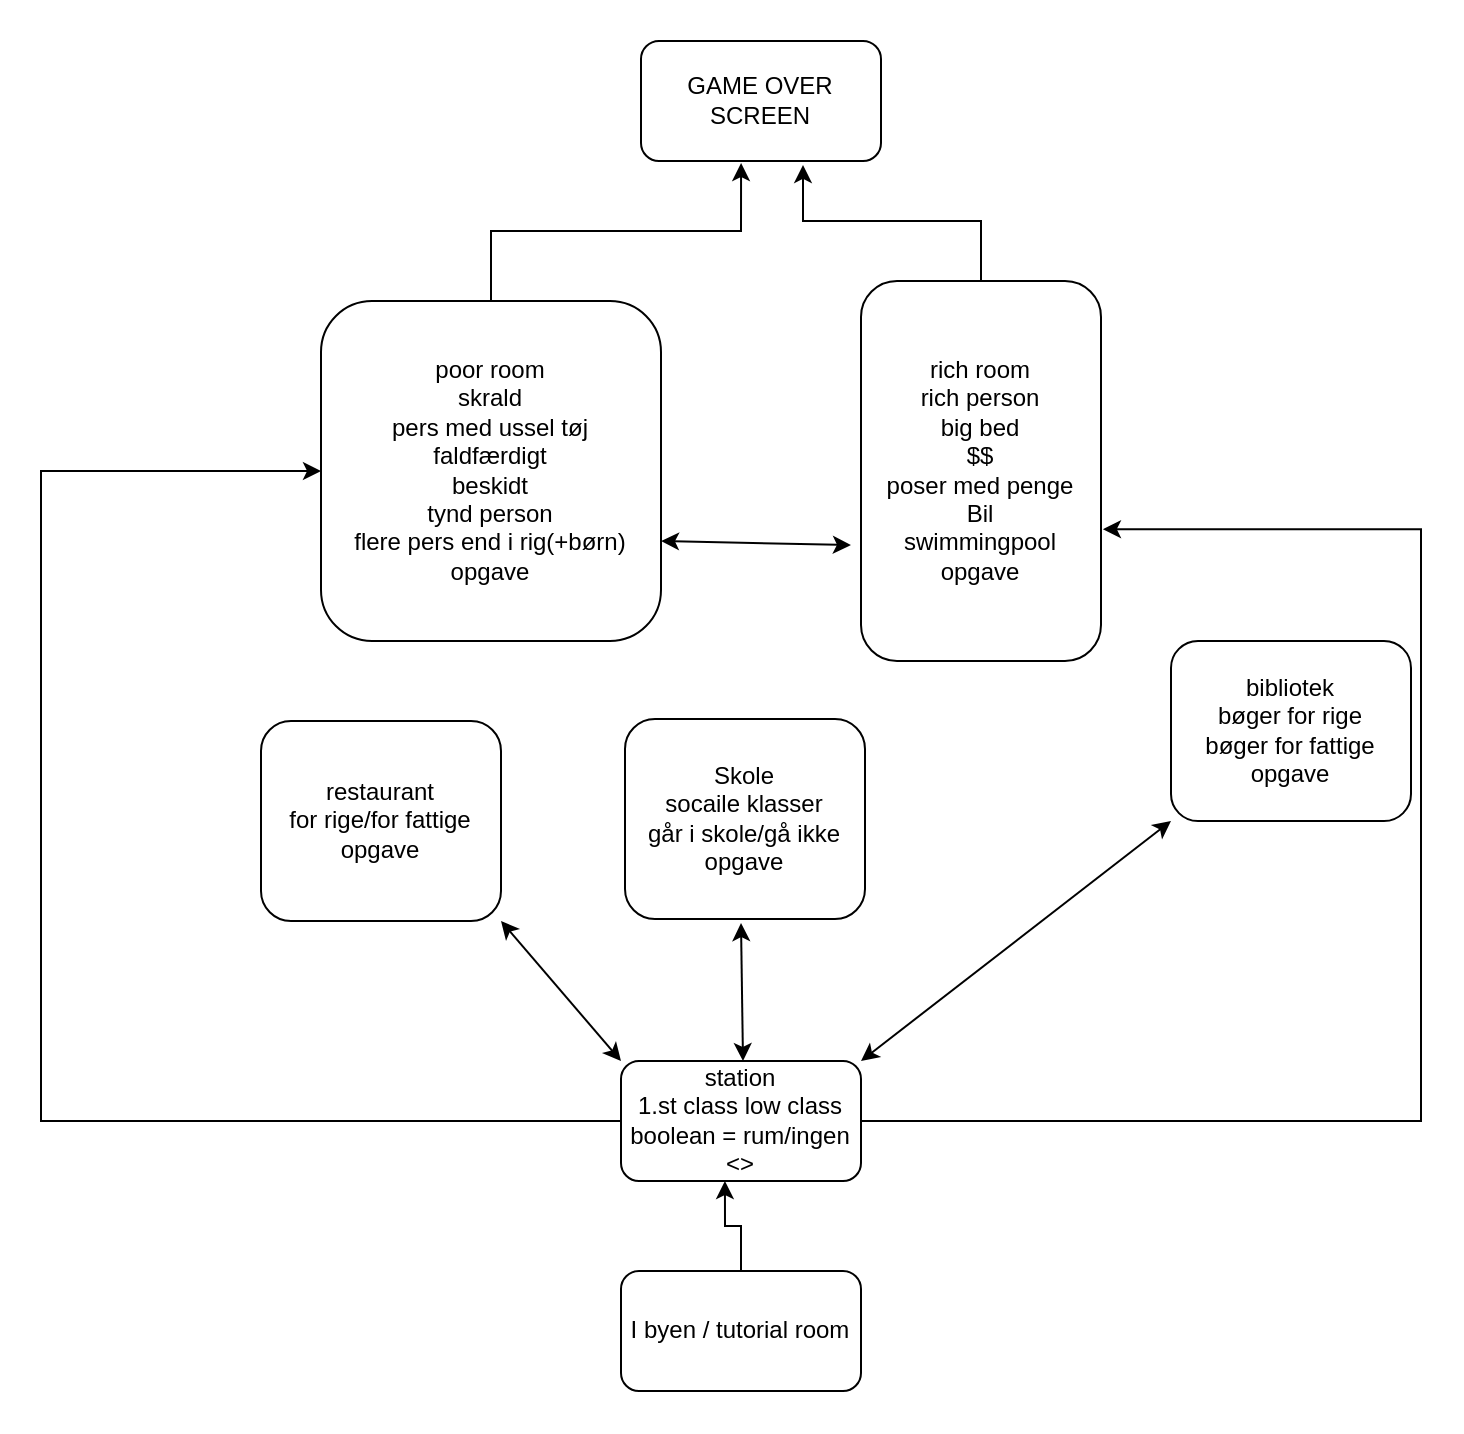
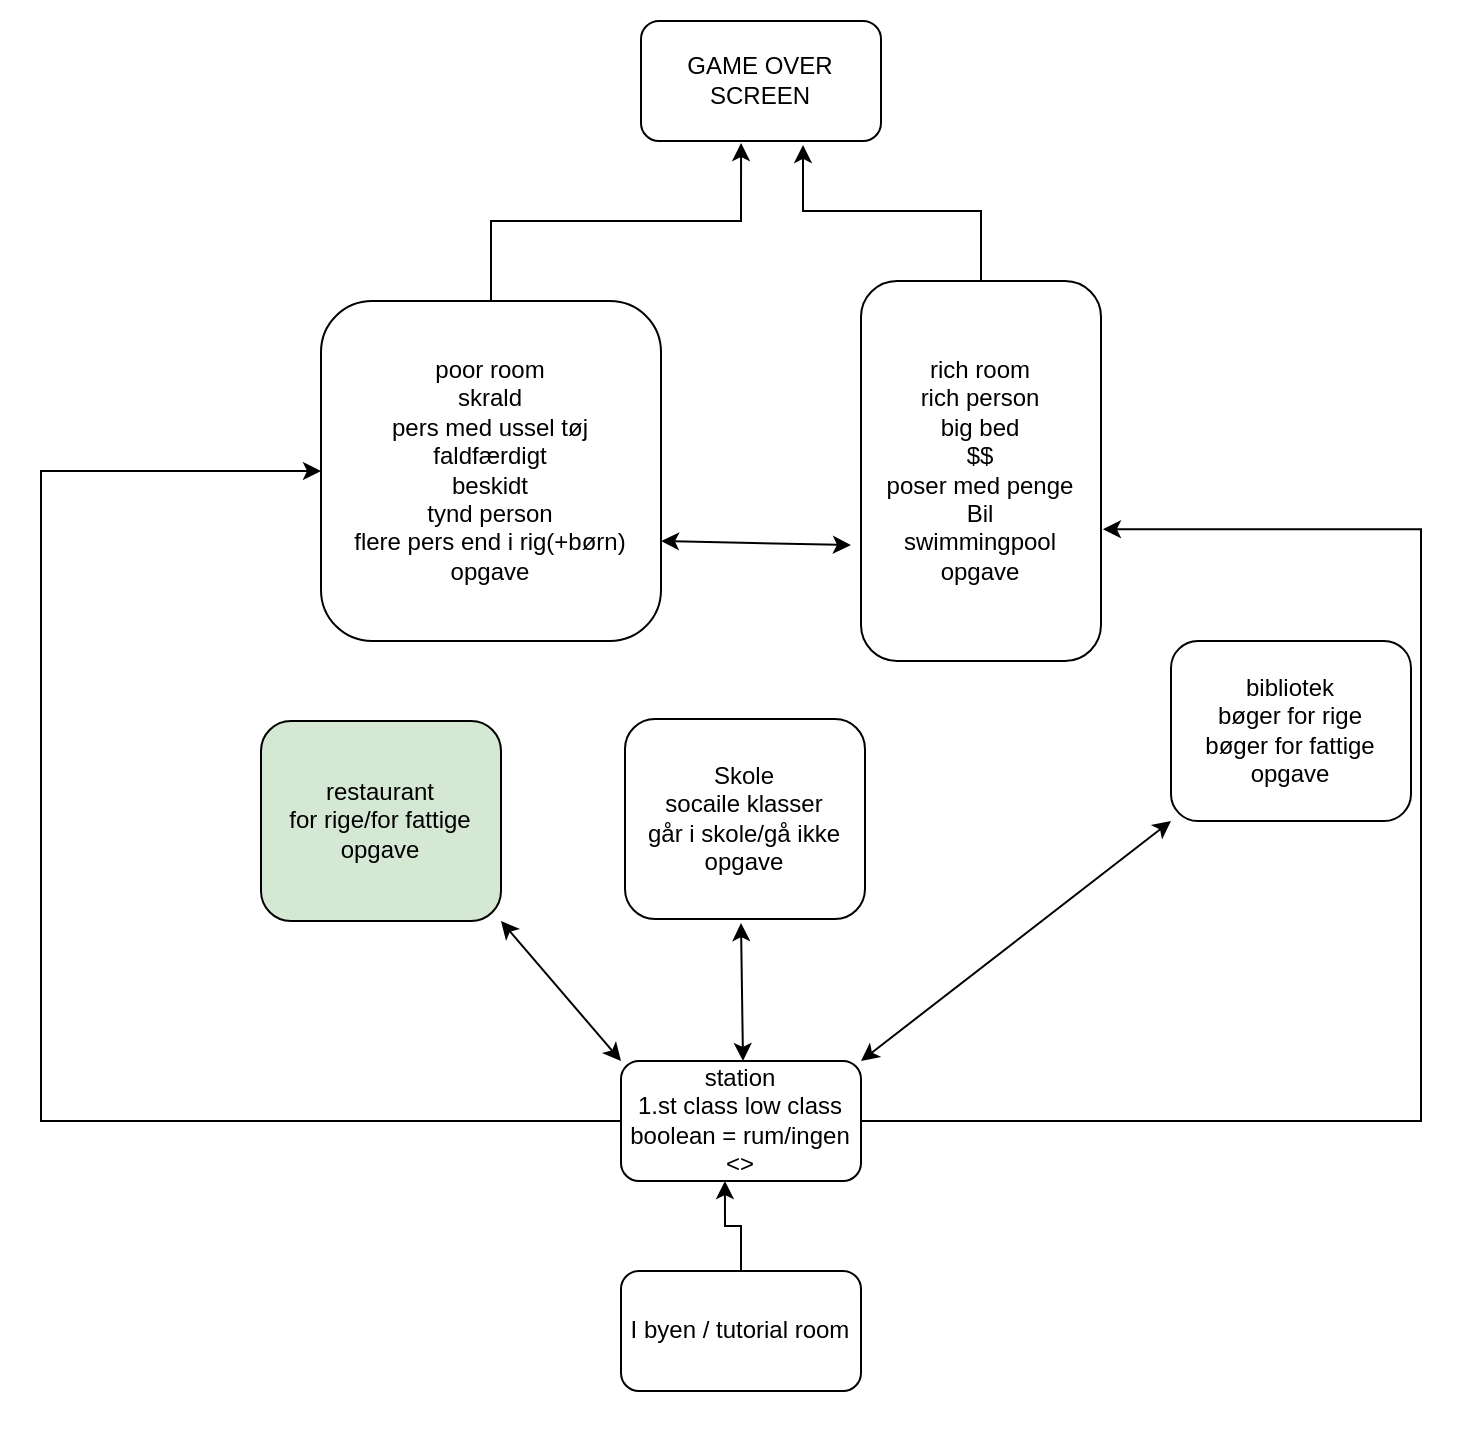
(761, 101) -> (761, 81)
(381, 821) -> (381, 821)
